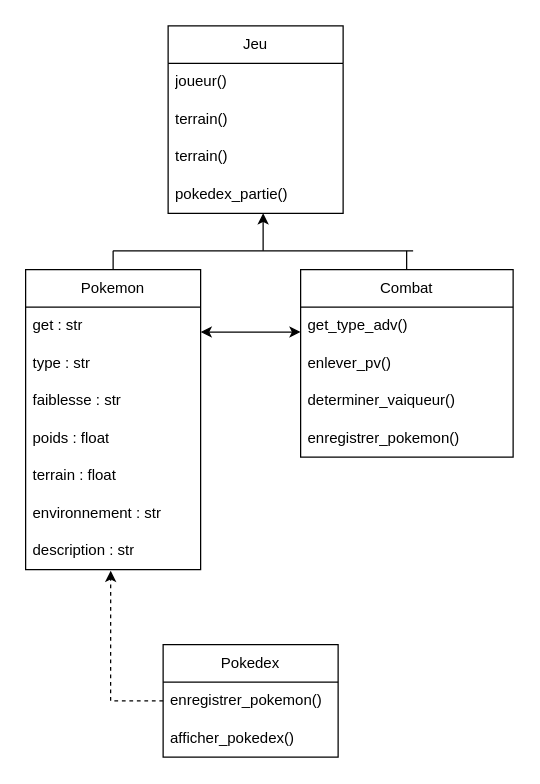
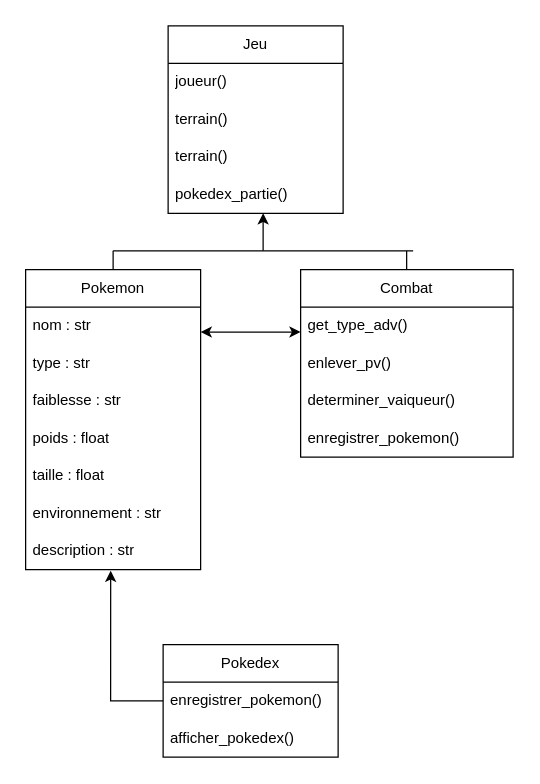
(65, 326) -> (65, 326)
(86, 476) -> (78, 476)
(111, 665) -> (111, 665)
